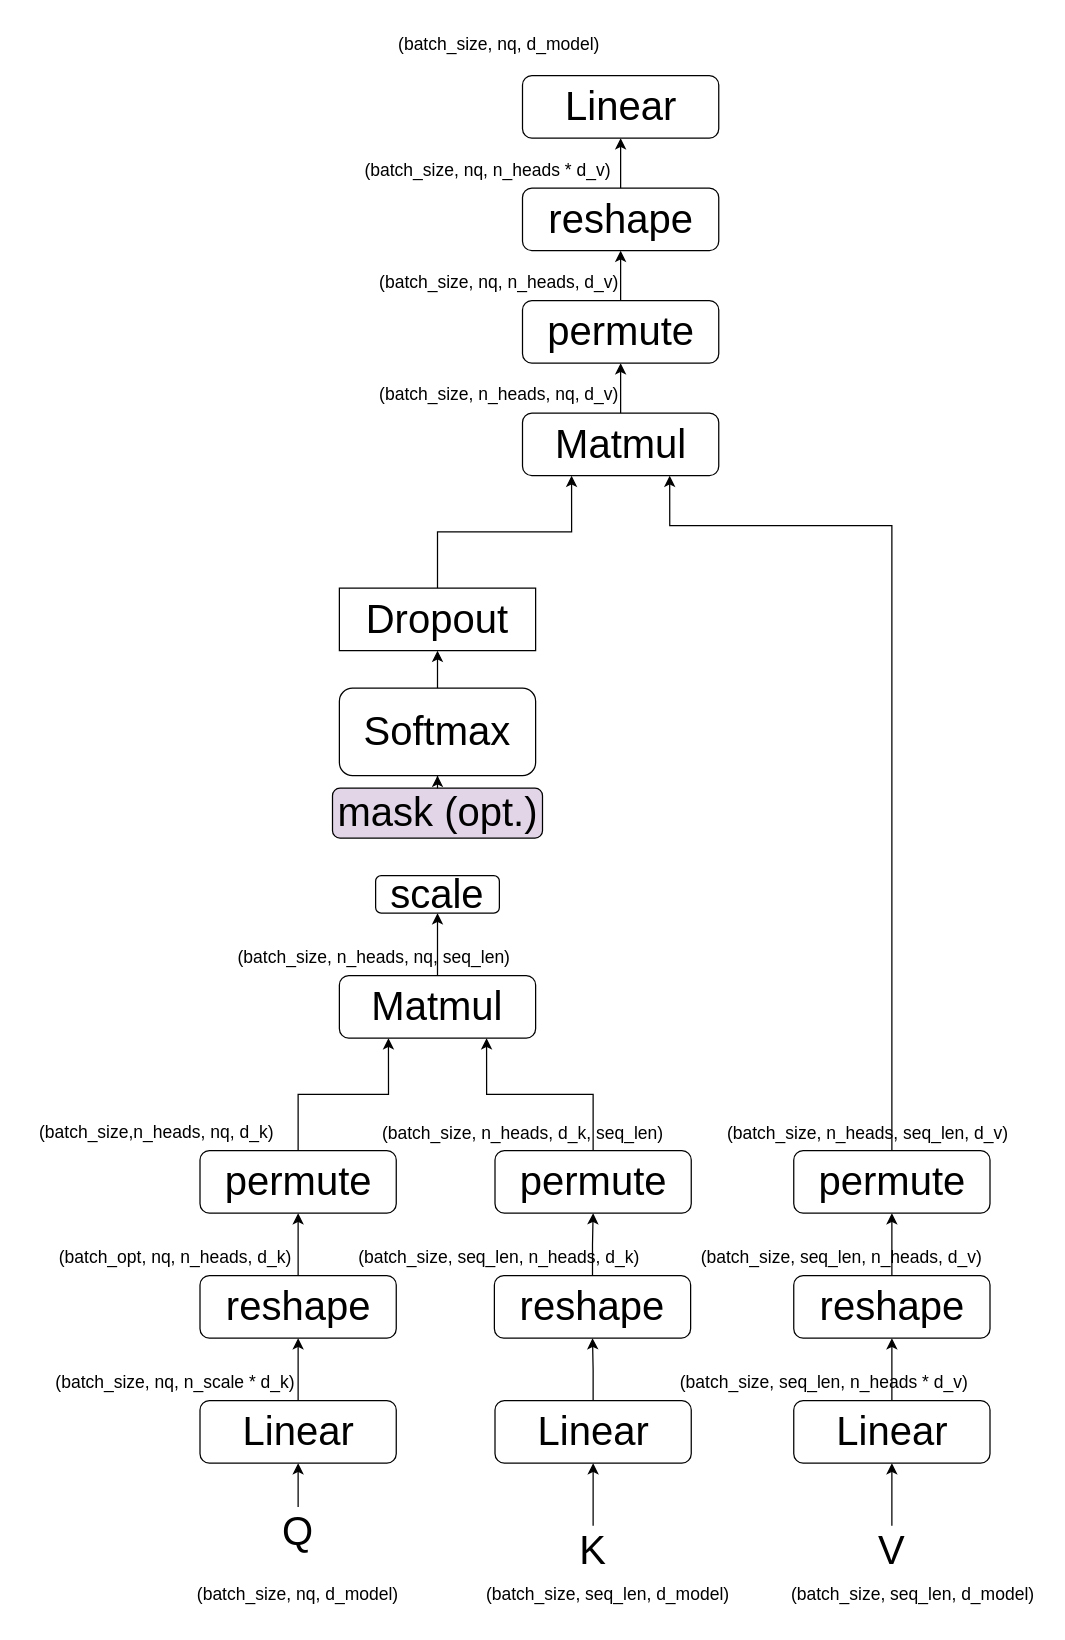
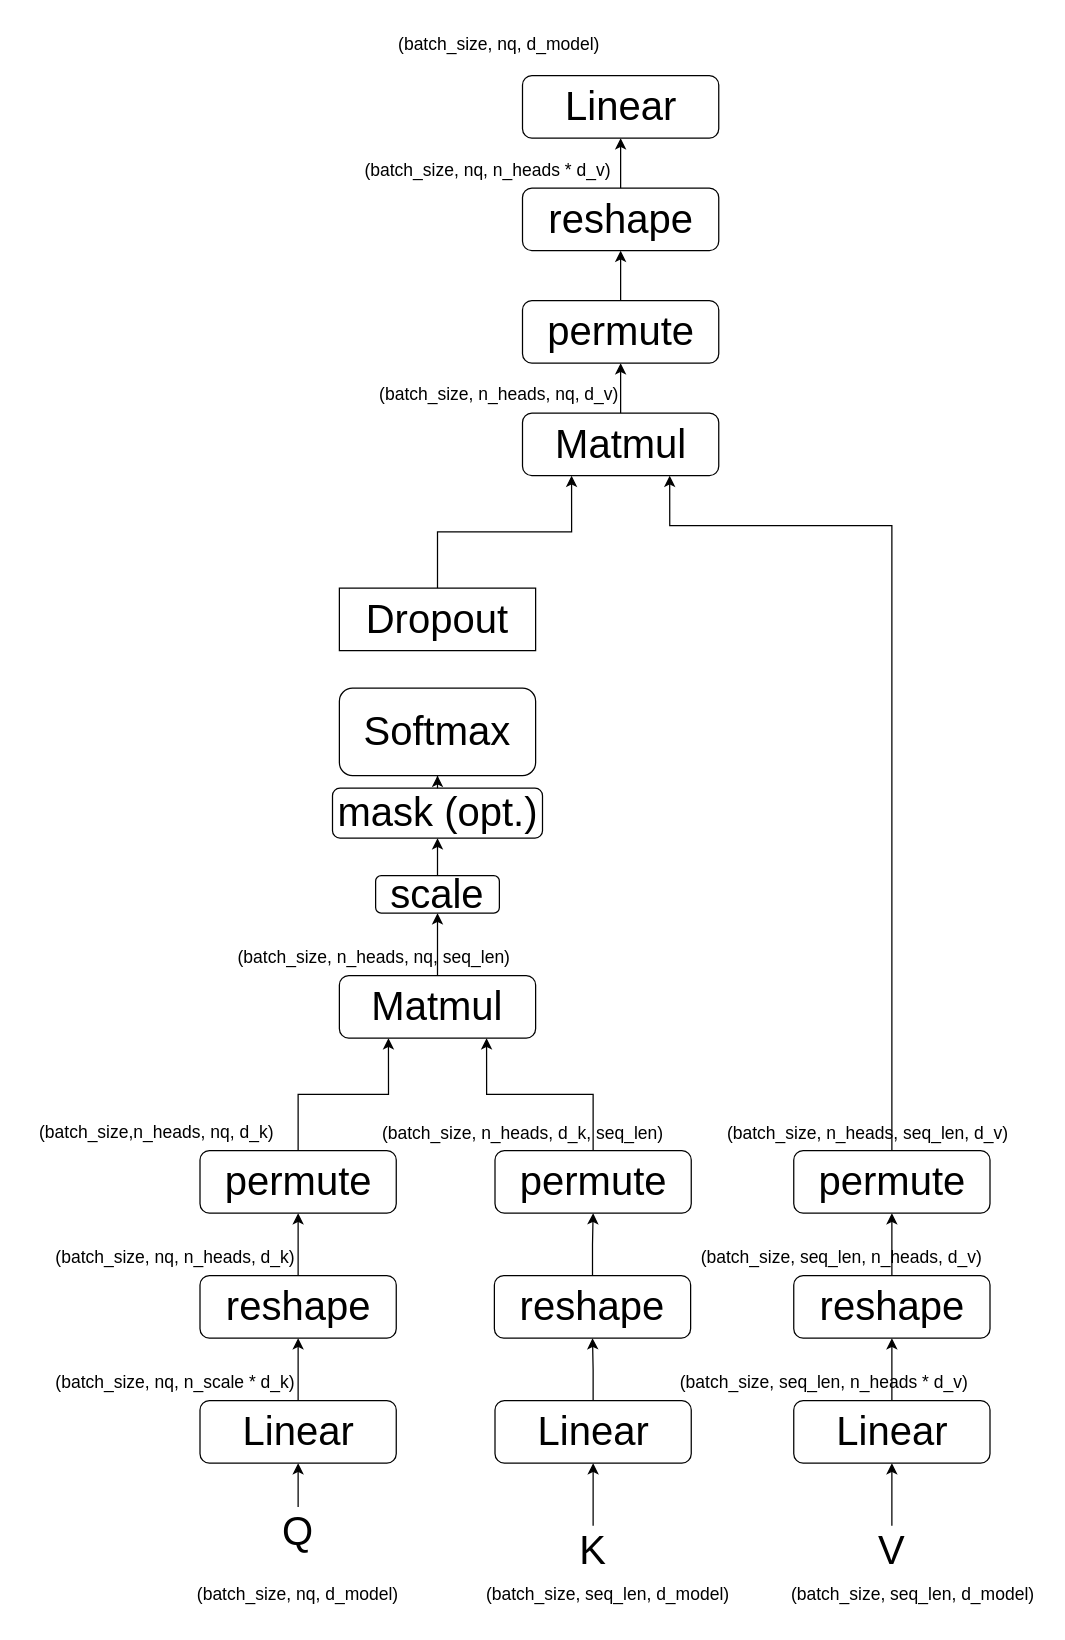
(499, 282) -> none
(438, 665) -> none
(438, 813) -> (438, 813)
none -> (438, 853)
(176, 1257) -> (176, 1257)
(499, 1257) -> none
